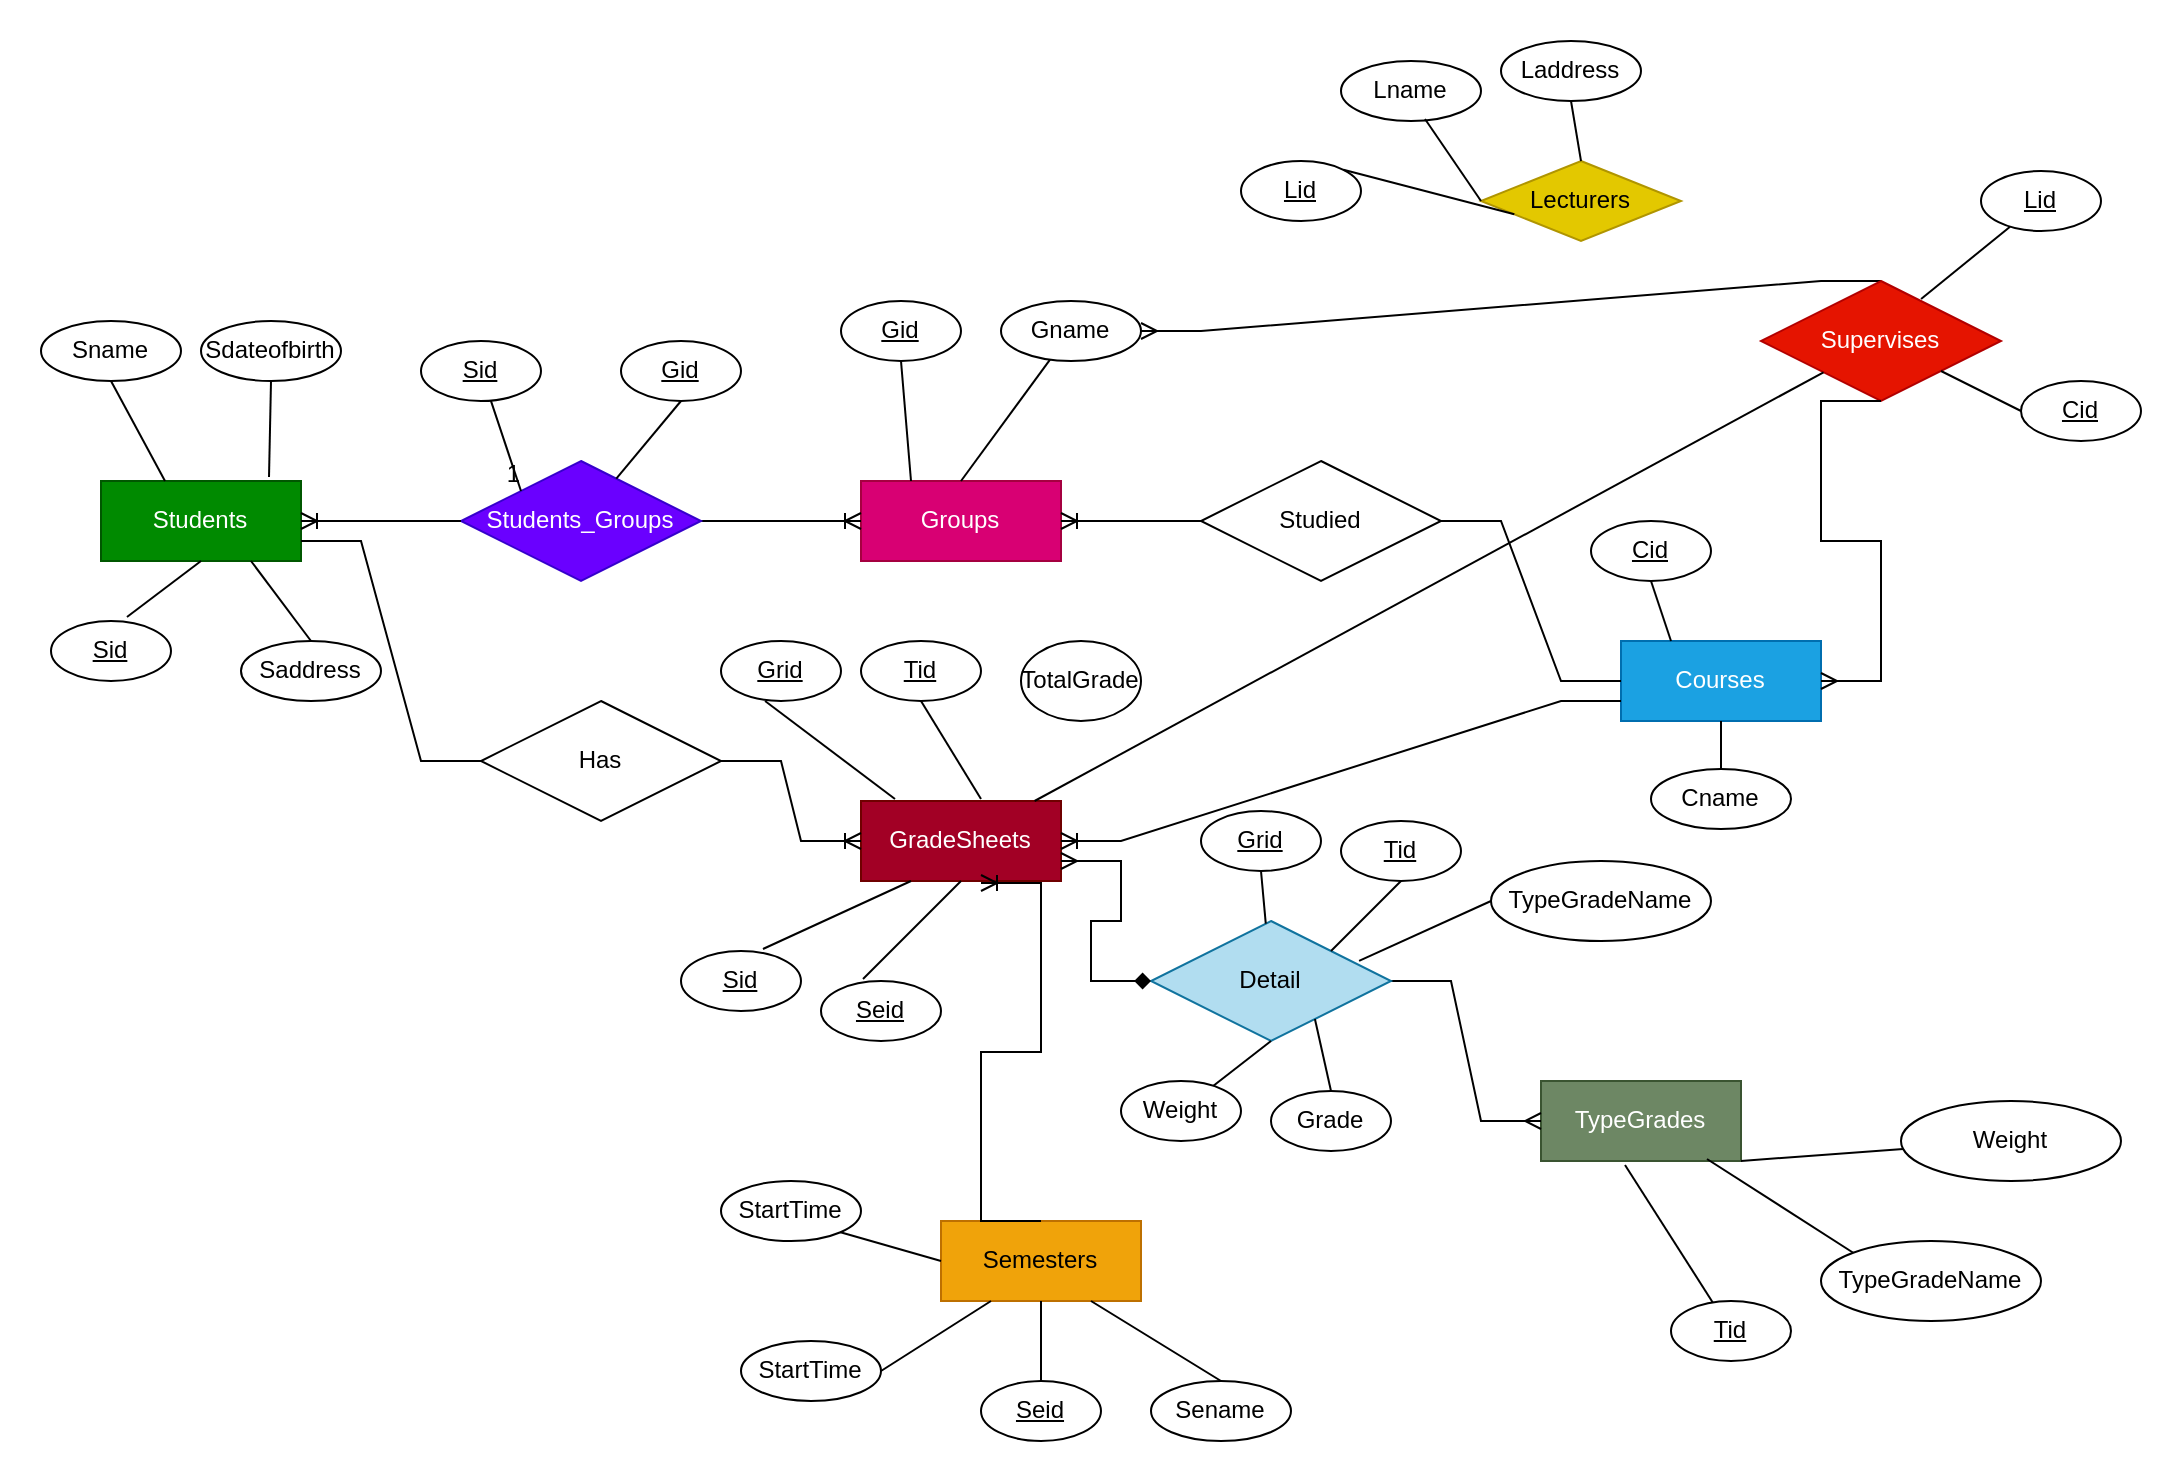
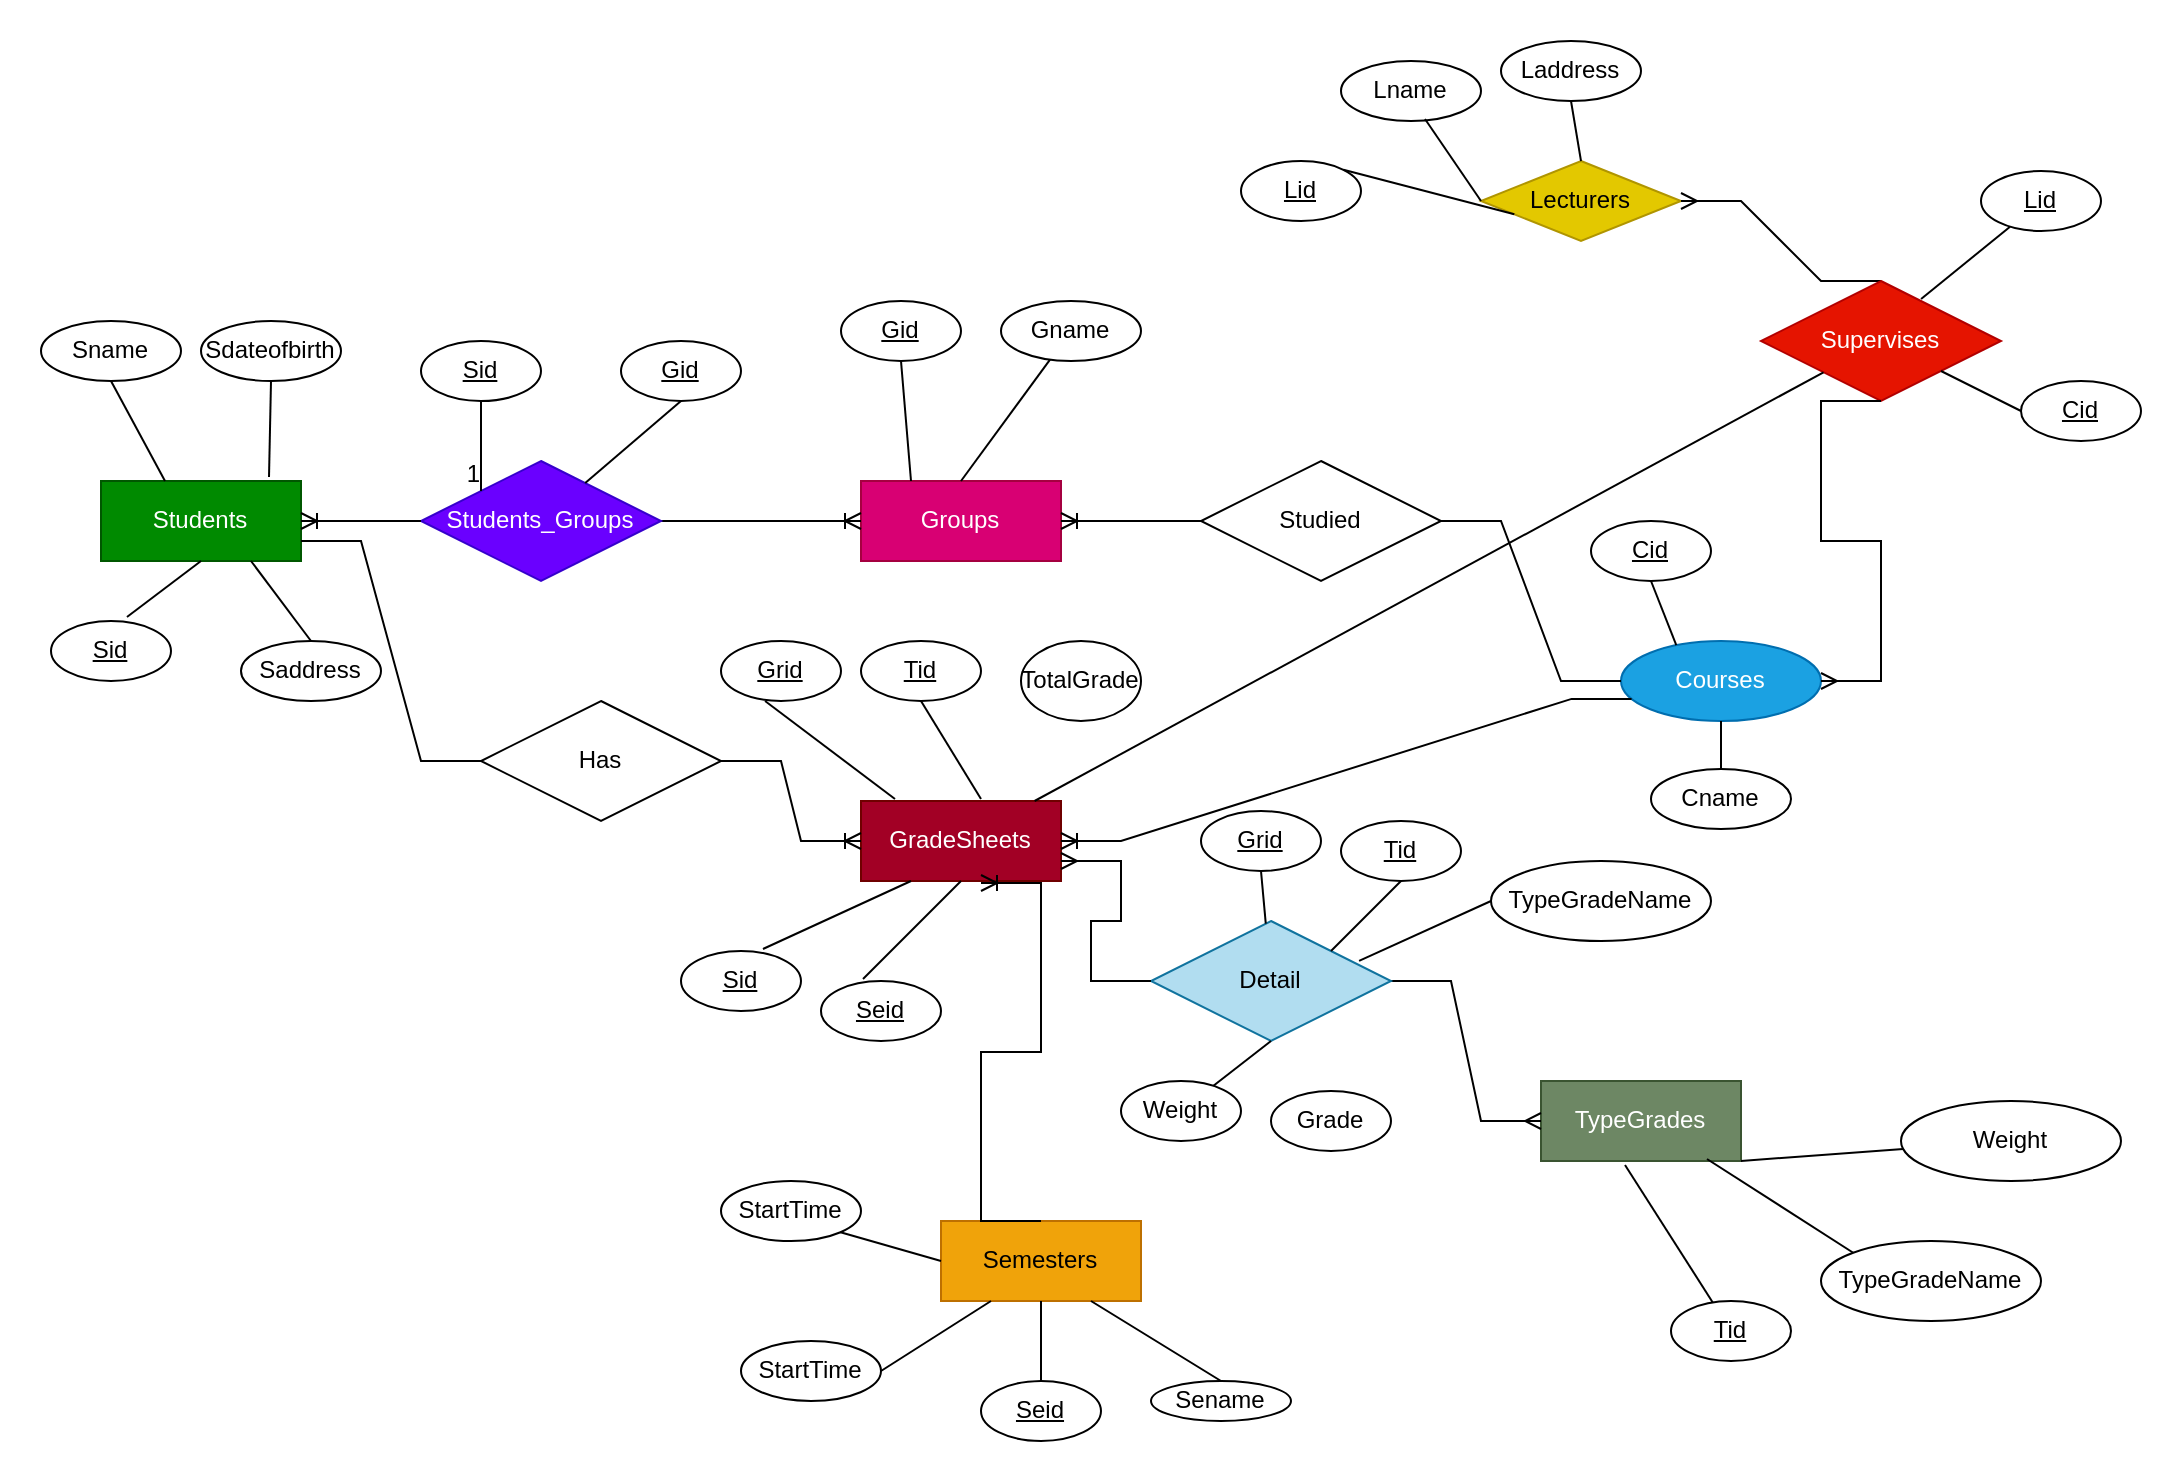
(1482, 308) -> (1760, 220)
(581, 521) -> (541, 521)
(1721, 681) -> (1721, 681)
(1135, 981) -> (1142, 981)
(1323, 1055) -> none
(1221, 1411) -> (1221, 1401)
